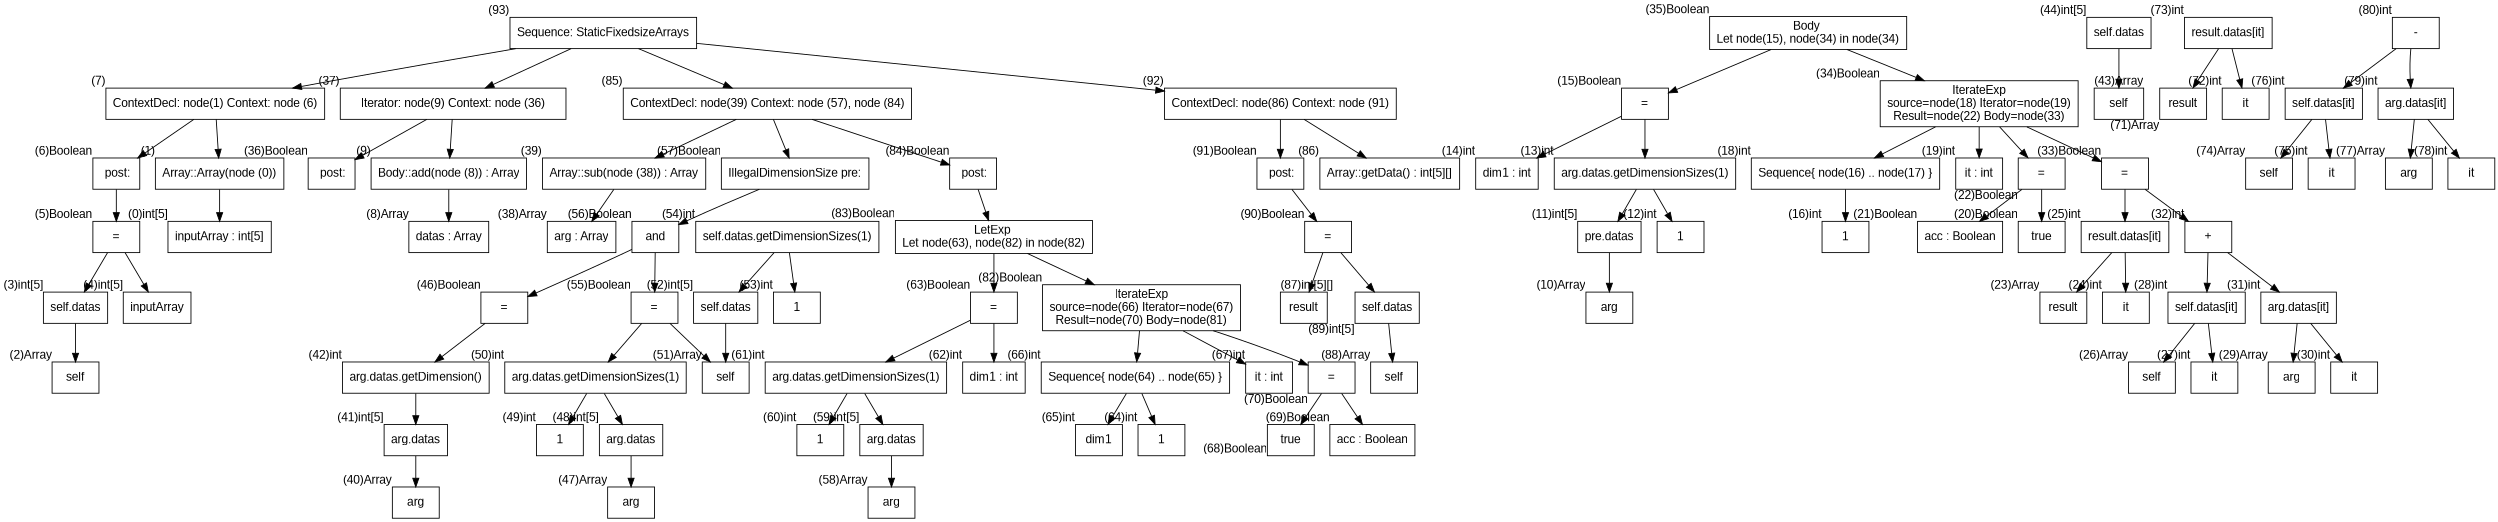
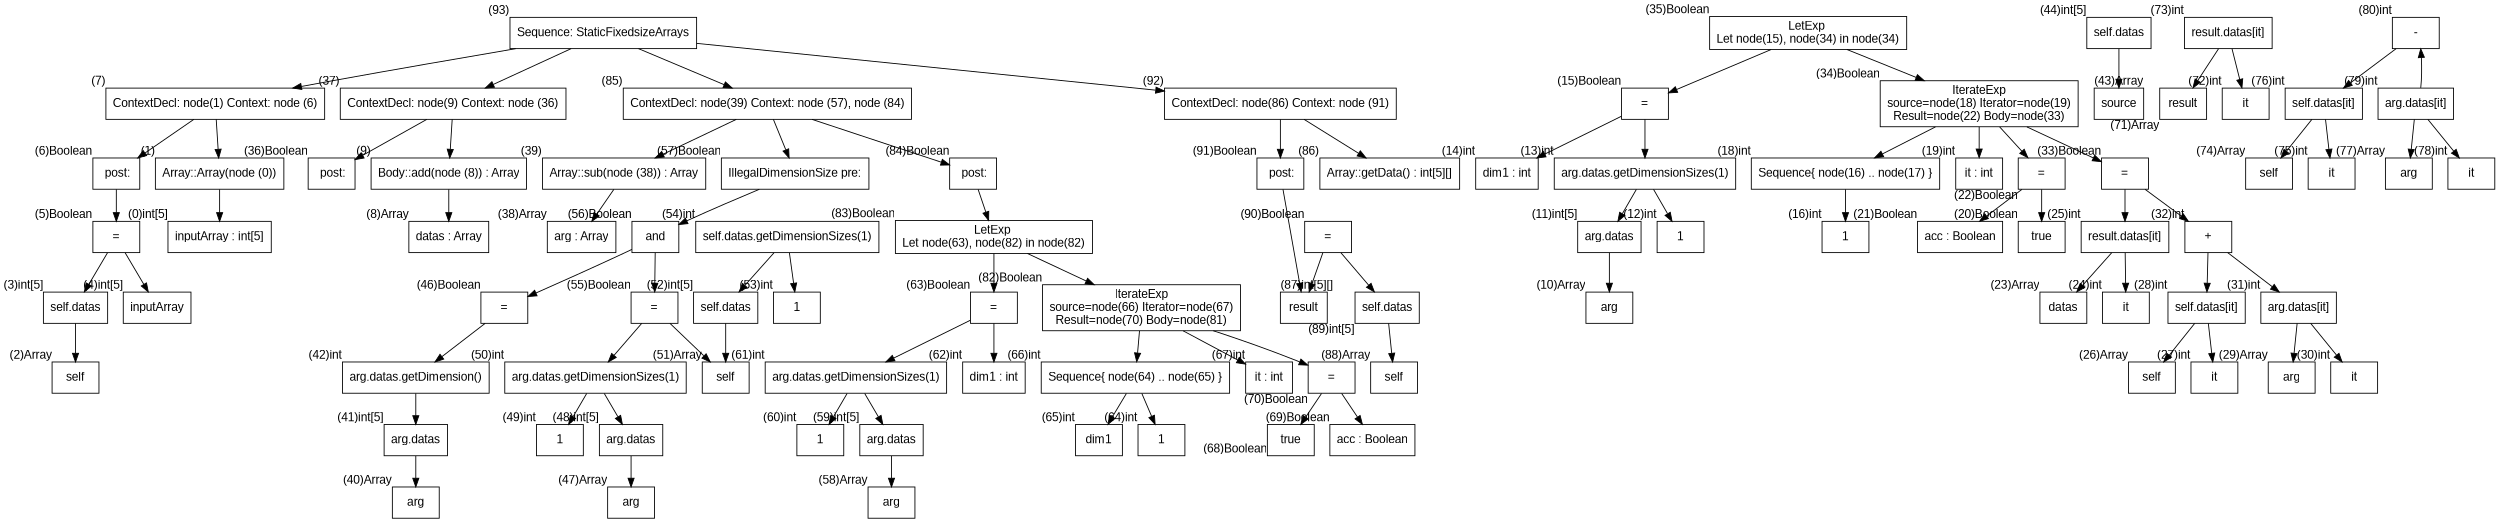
(1808, 33) -> (1808, 33)
(2410, 64) -> (2422, 73)
(453, 104) -> (453, 104)
(2119, 104) -> (2119, 104)
(1302, 202) -> (1291, 236)
(1609, 237) -> (1609, 237)
(2063, 308) -> (2063, 308)
